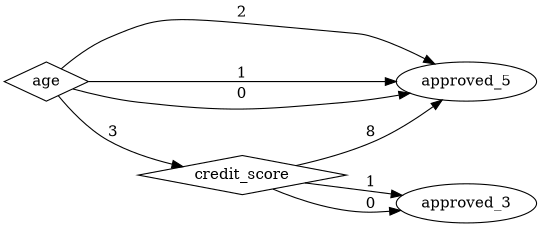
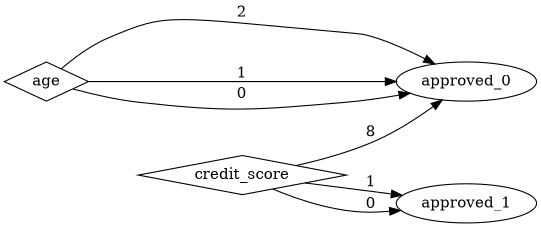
(466, 82) -> (466, 82)
(109, 141) -> none
(466, 203) -> (466, 203)
